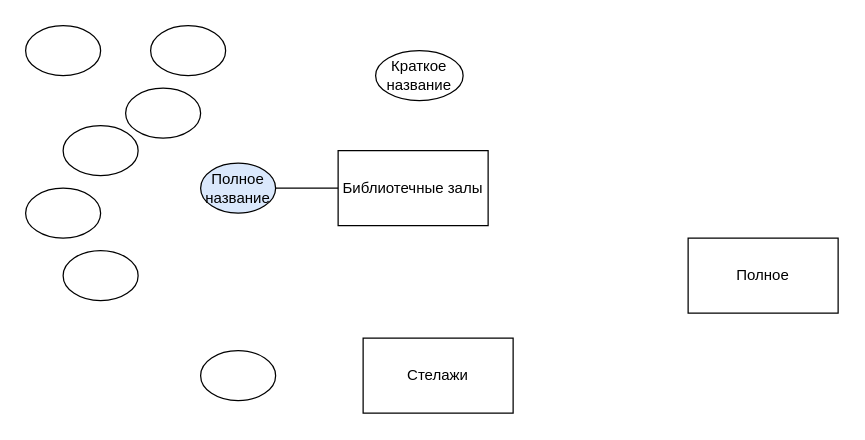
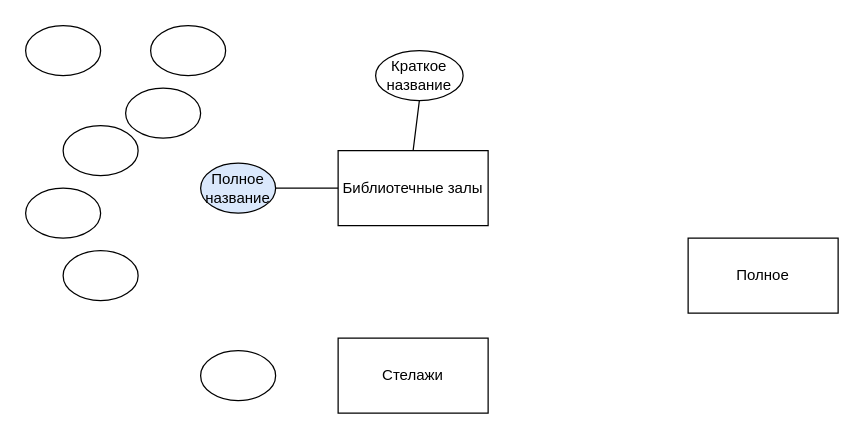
none -> (416, 126)
(438, 376) -> (413, 376)
